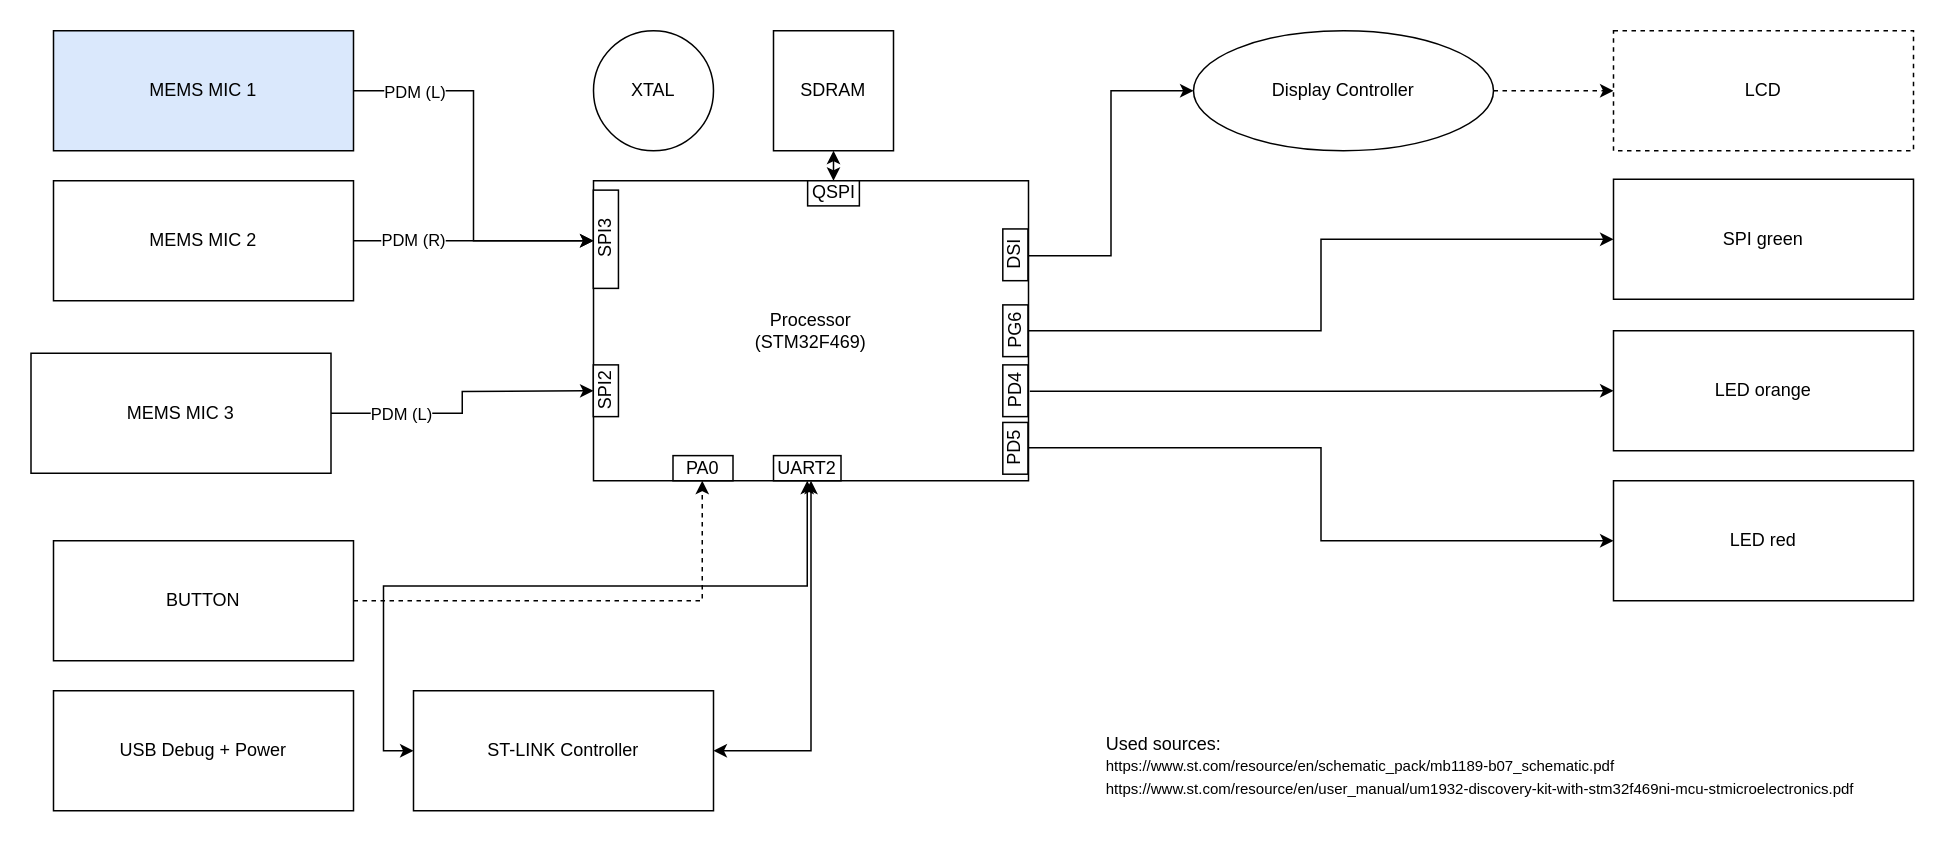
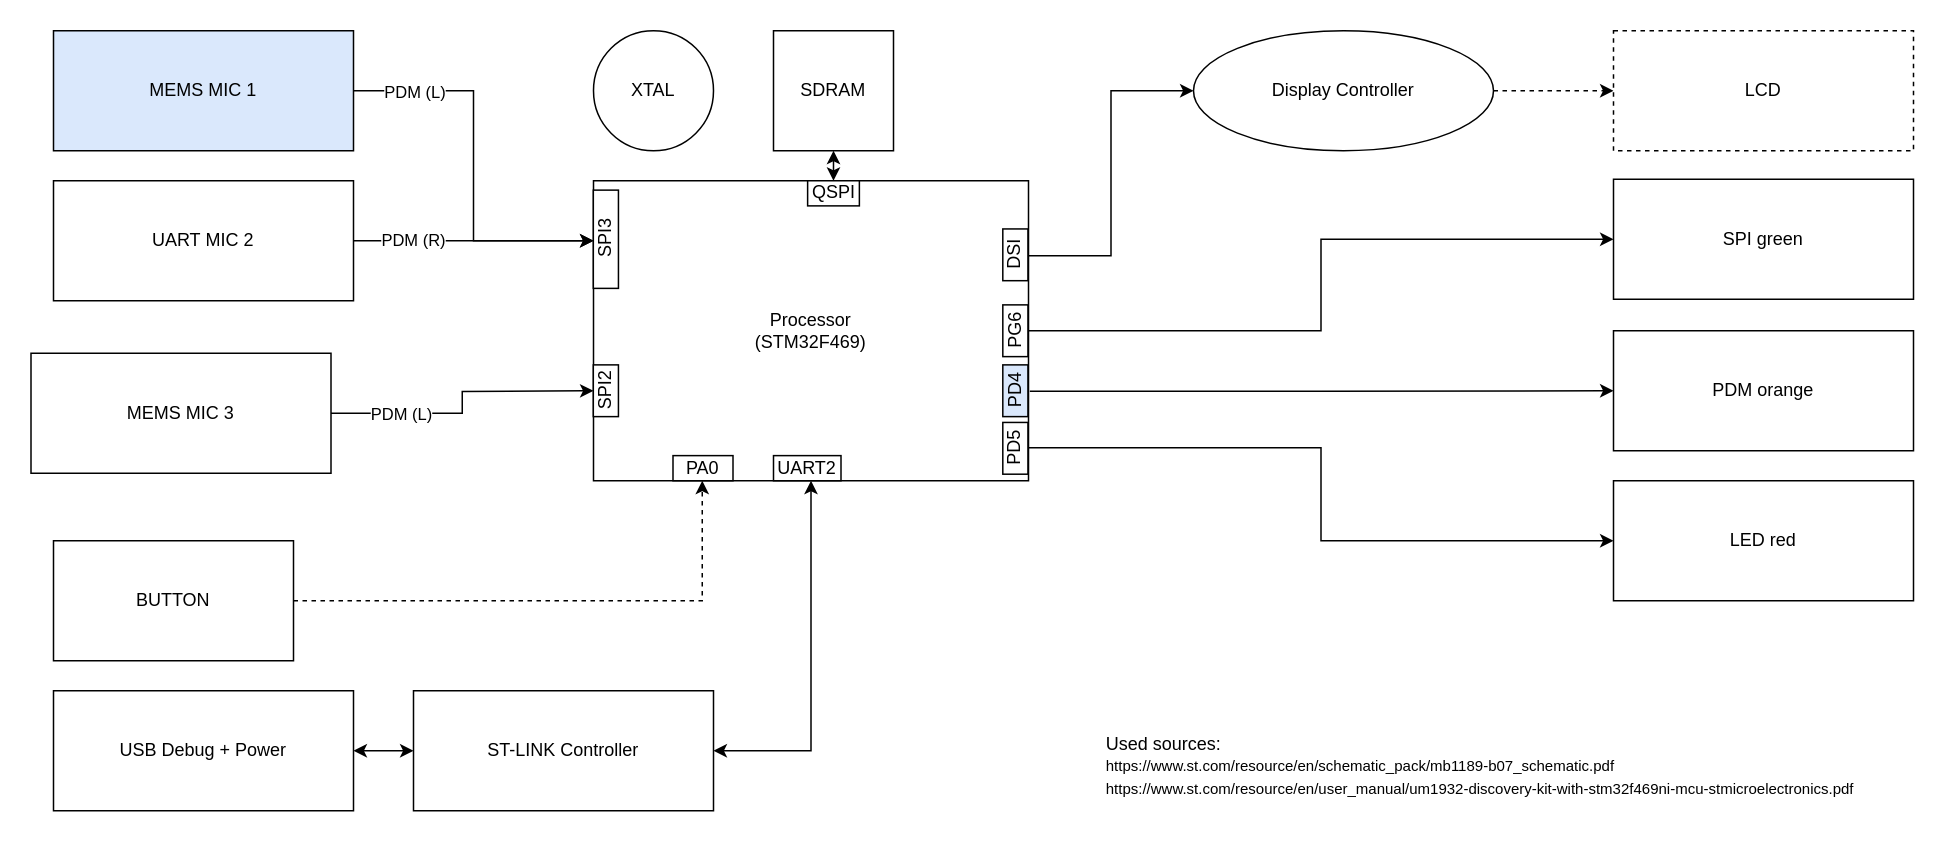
(203, 241) -> (203, 241)
(1015, 391) -> (1015, 391)
(1763, 391) -> (1763, 391)
(560, 586) -> (374, 751)
(203, 601) -> (173, 601)
